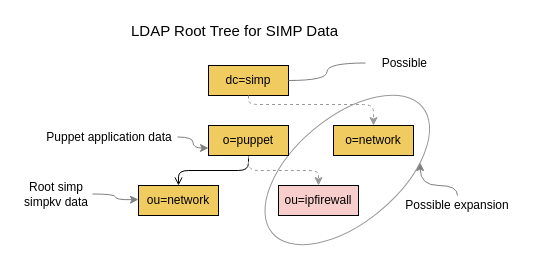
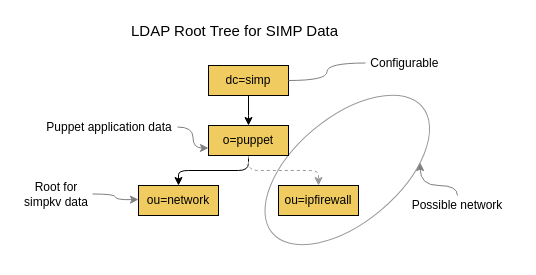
(407, 64) -> (407, 64)
(250, 103) -> none
none -> (249, 111)
(110, 137) -> (110, 127)
(373, 141) -> none
(179, 176) -> (179, 174)
(57, 195) -> (57, 195)
(319, 201) -> (319, 201)
(458, 206) -> (458, 206)
